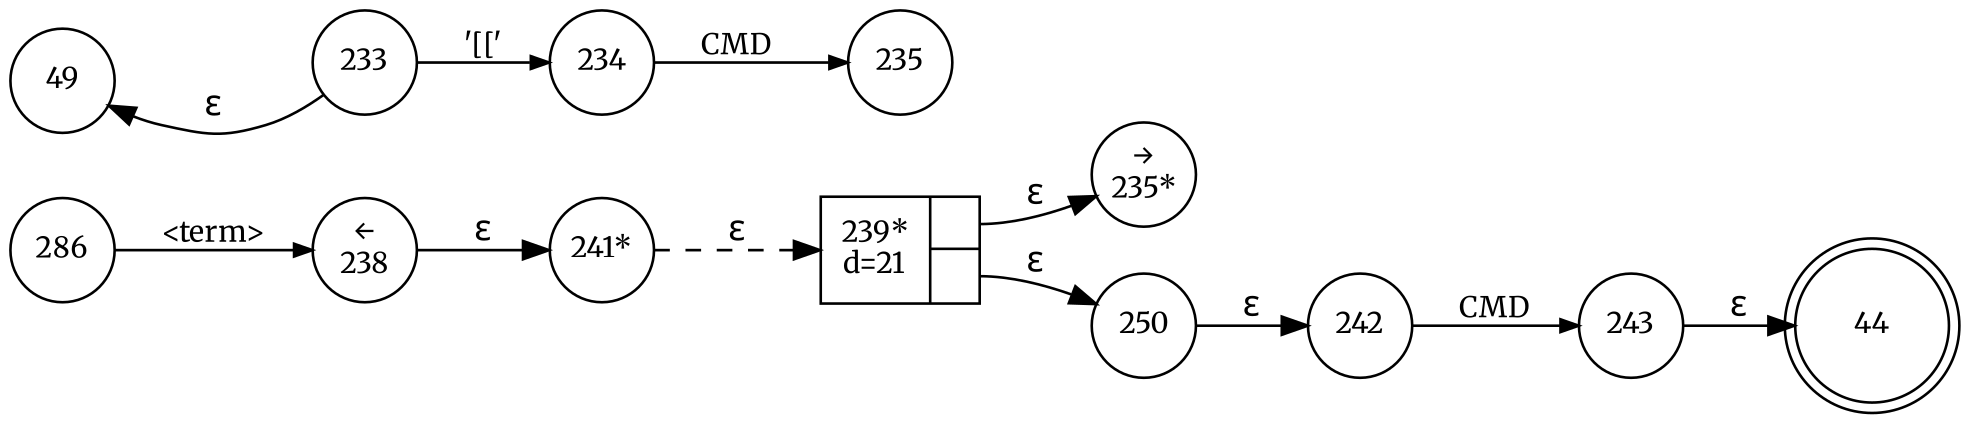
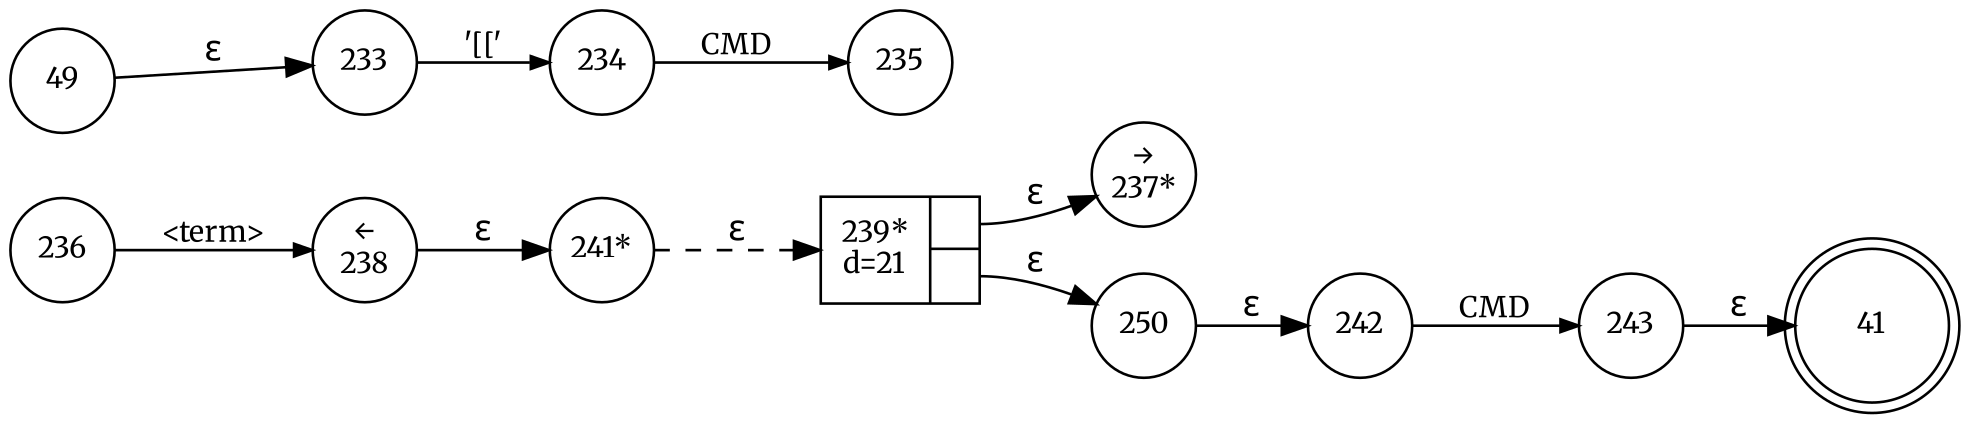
(231, 133) -> (200, 72)
(1144, 175) -> (1144, 175)
(63, 250) -> (63, 250)
(1872, 326) -> (1872, 326)
